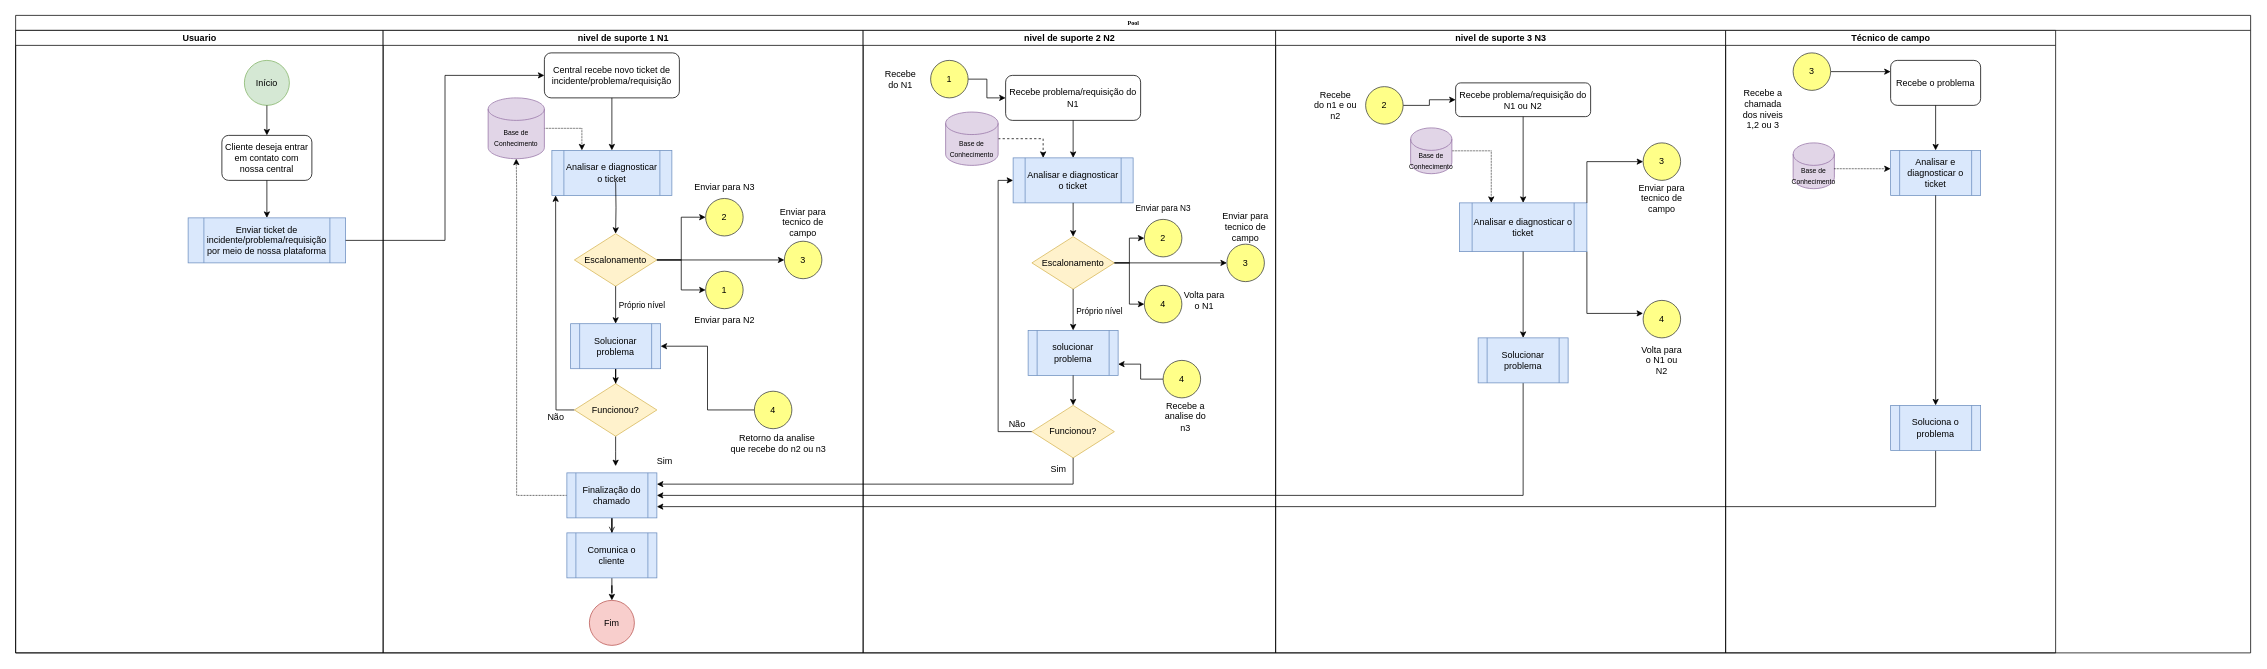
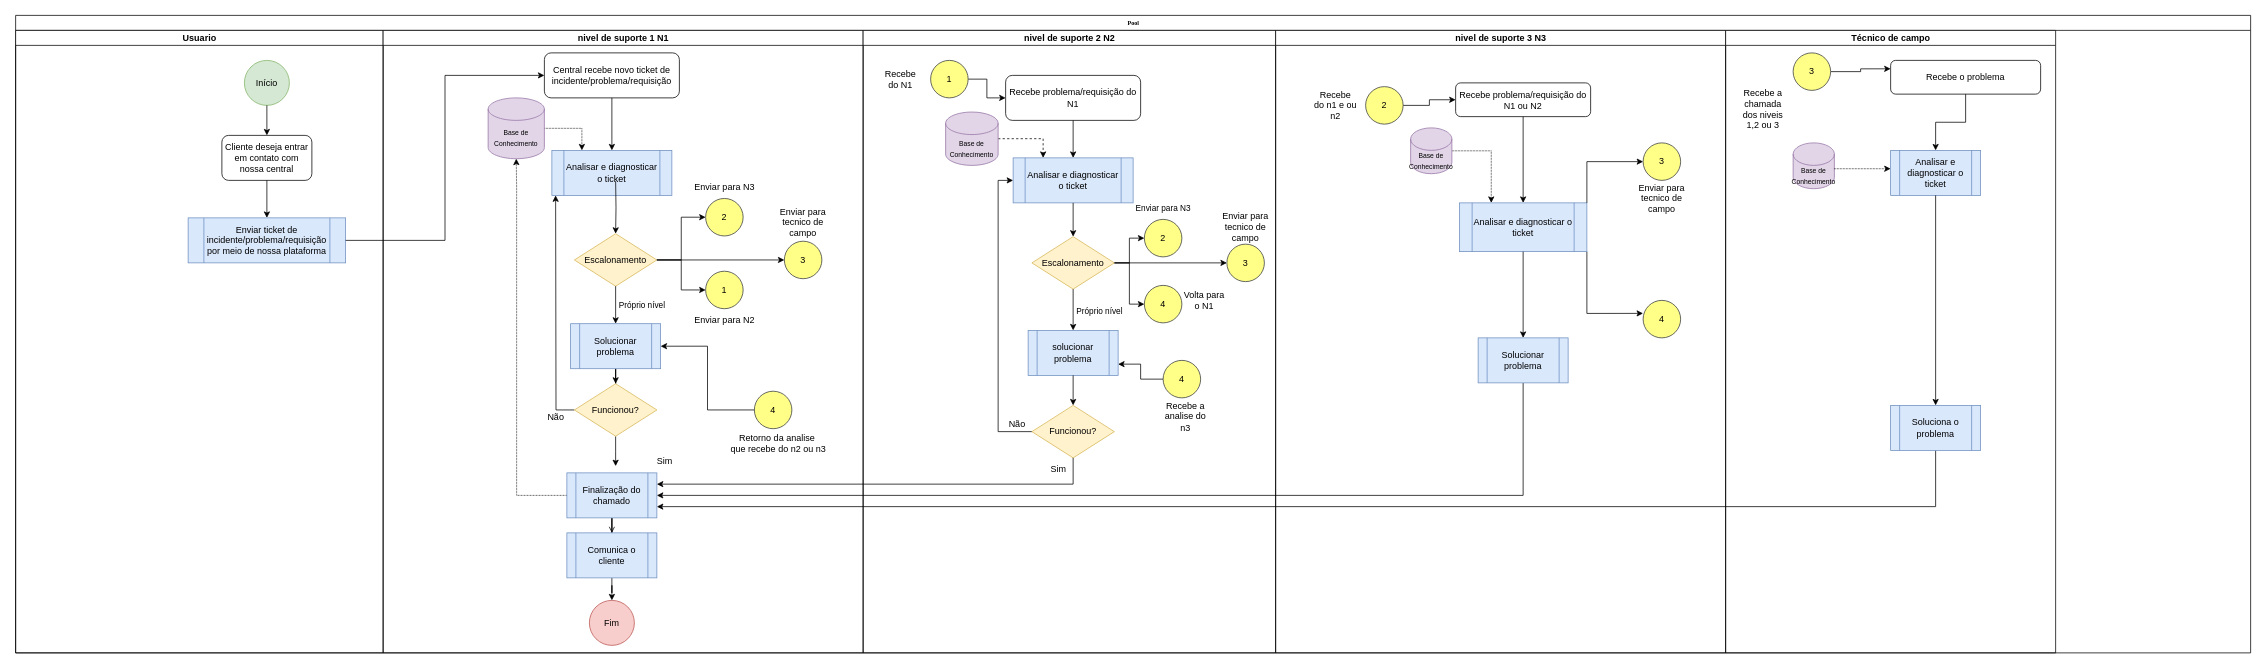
(1935, 83) -> (1965, 77)
(1662, 360) -> none
